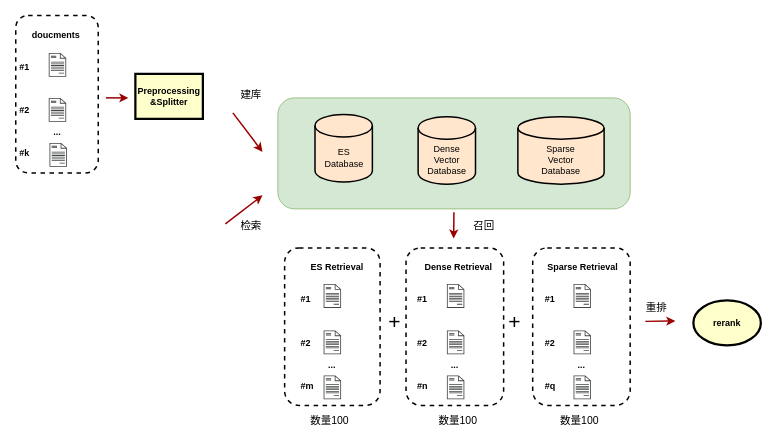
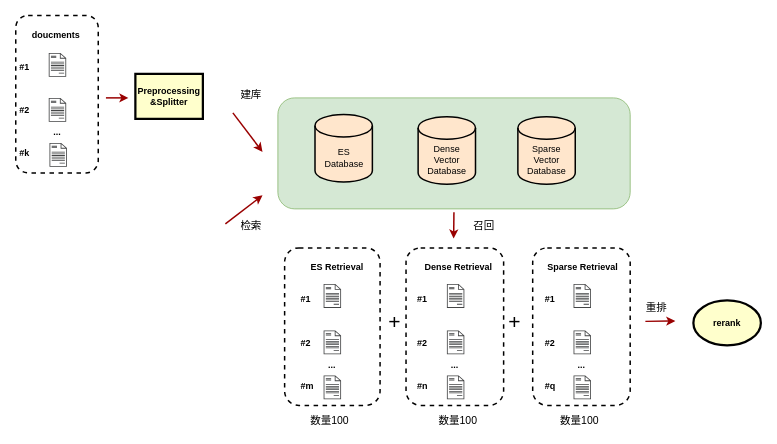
(561, 150) -> (547, 150)
